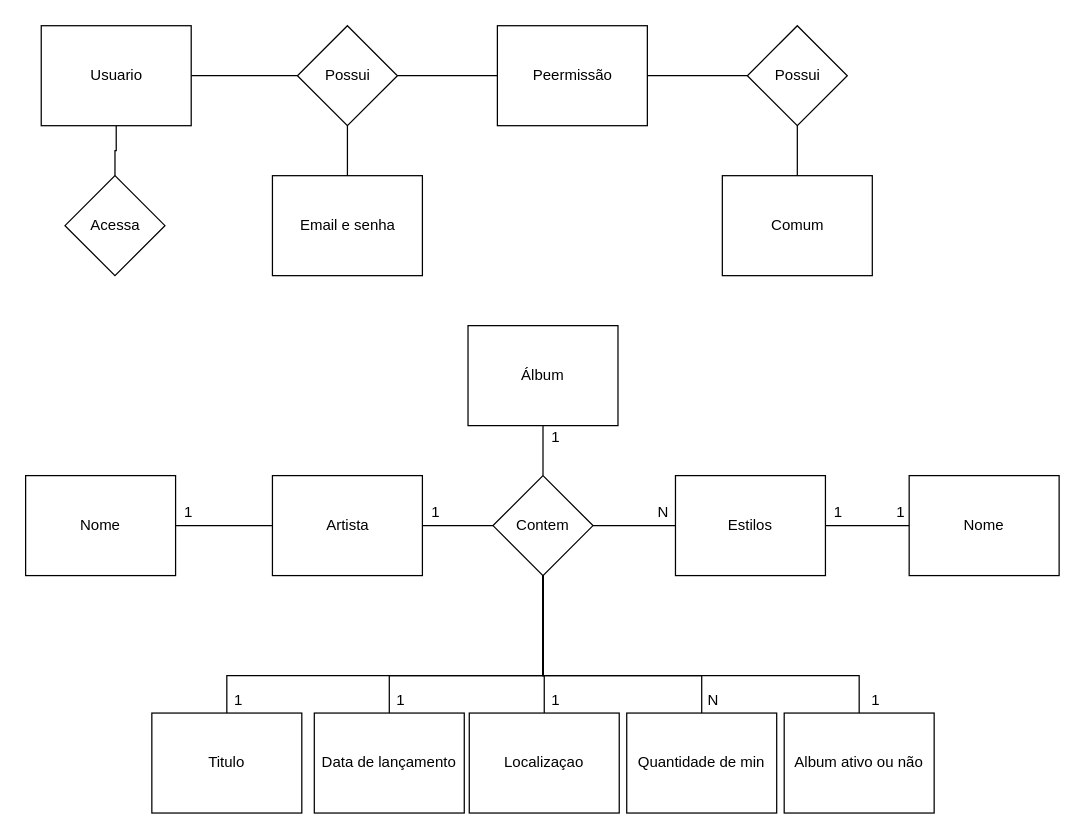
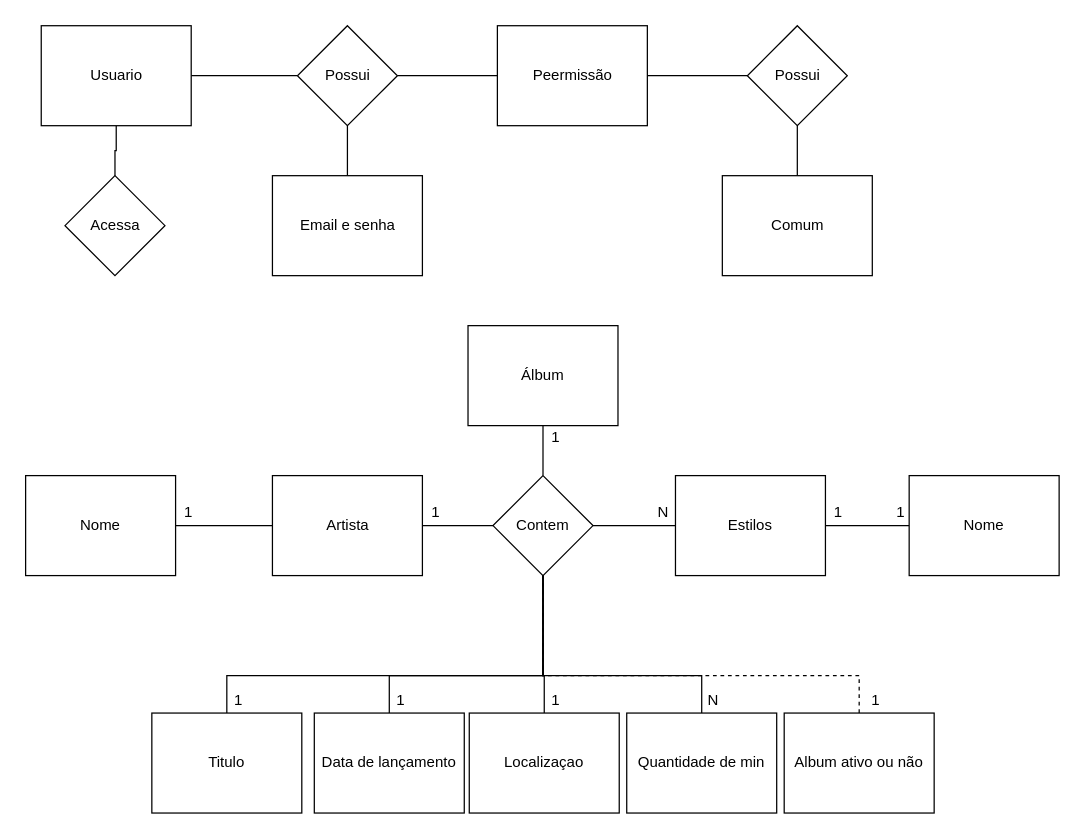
(798, 676) -> (798, 676)
